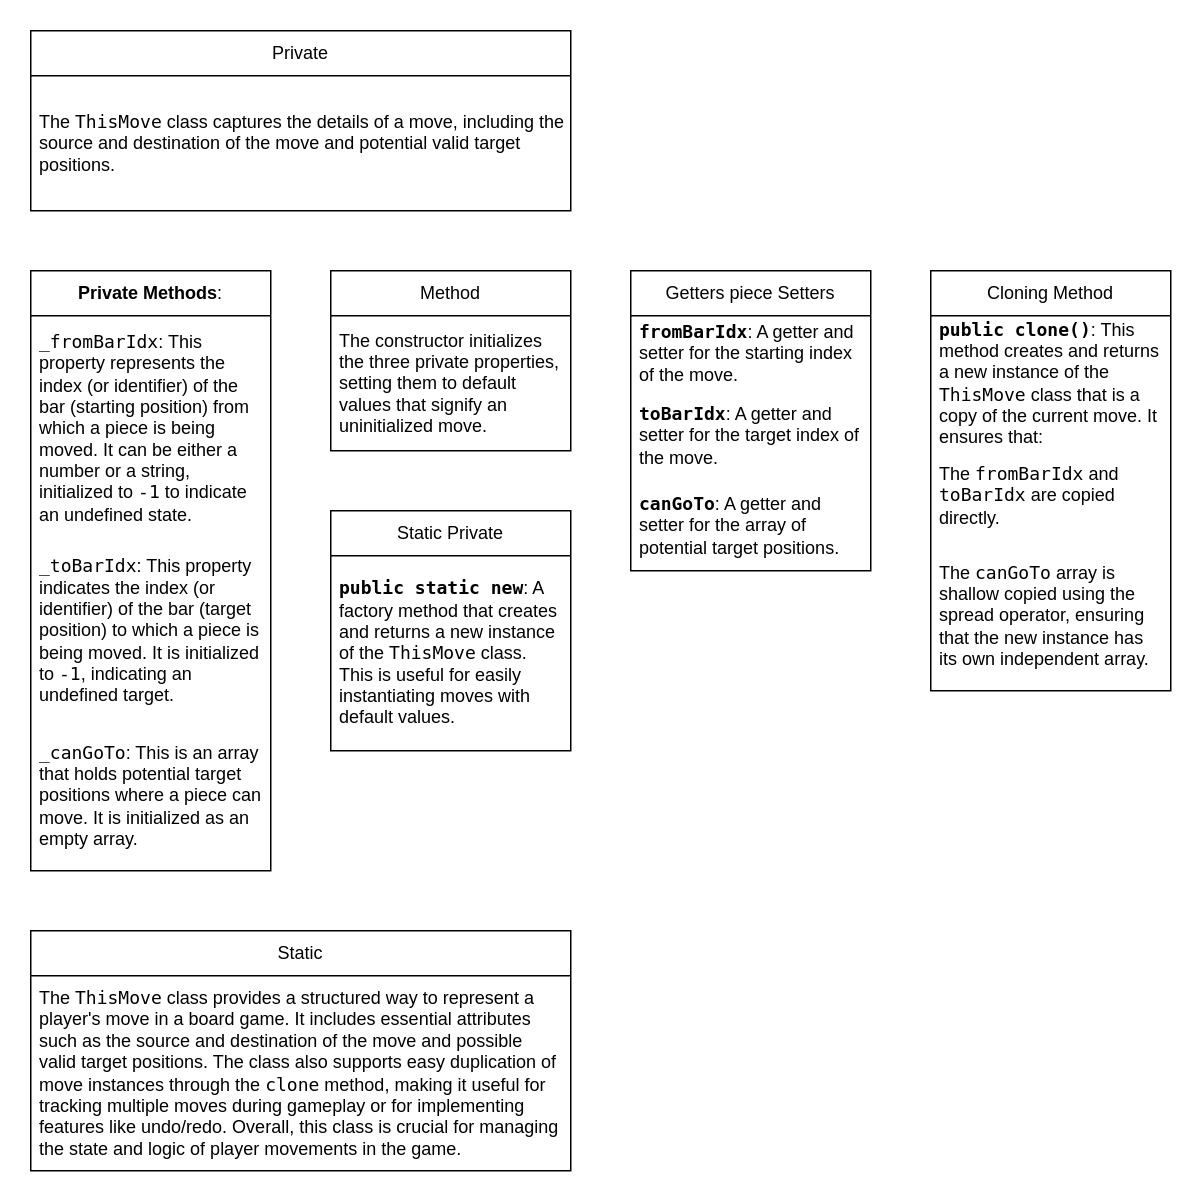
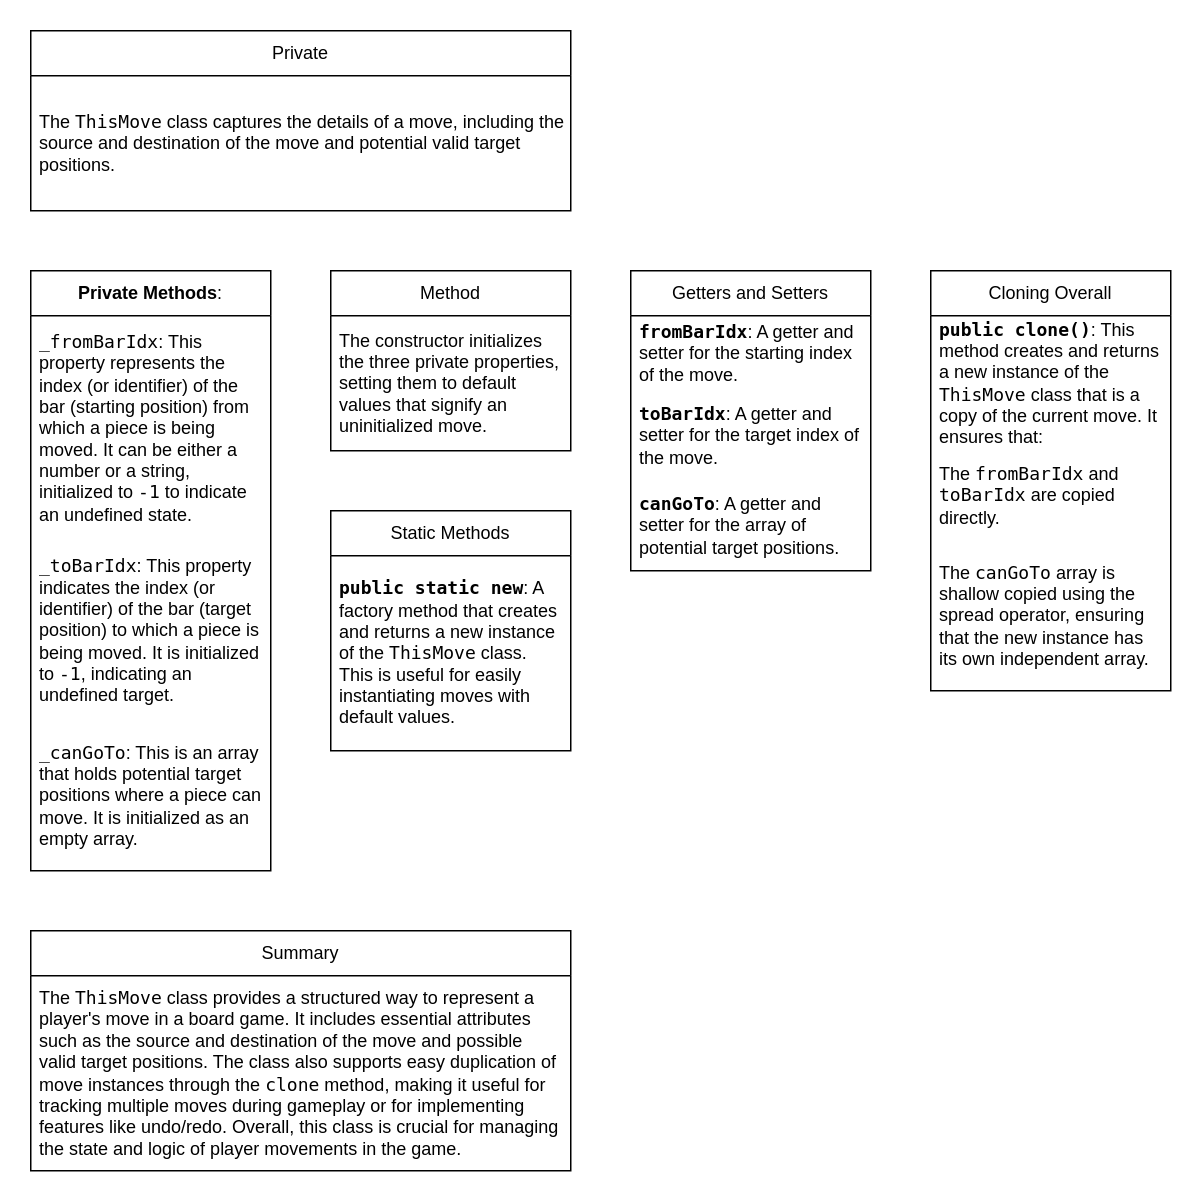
(751, 293) -> (751, 293)
(1051, 293) -> (1051, 293)
(451, 533) -> (451, 533)
(301, 953) -> (301, 953)
